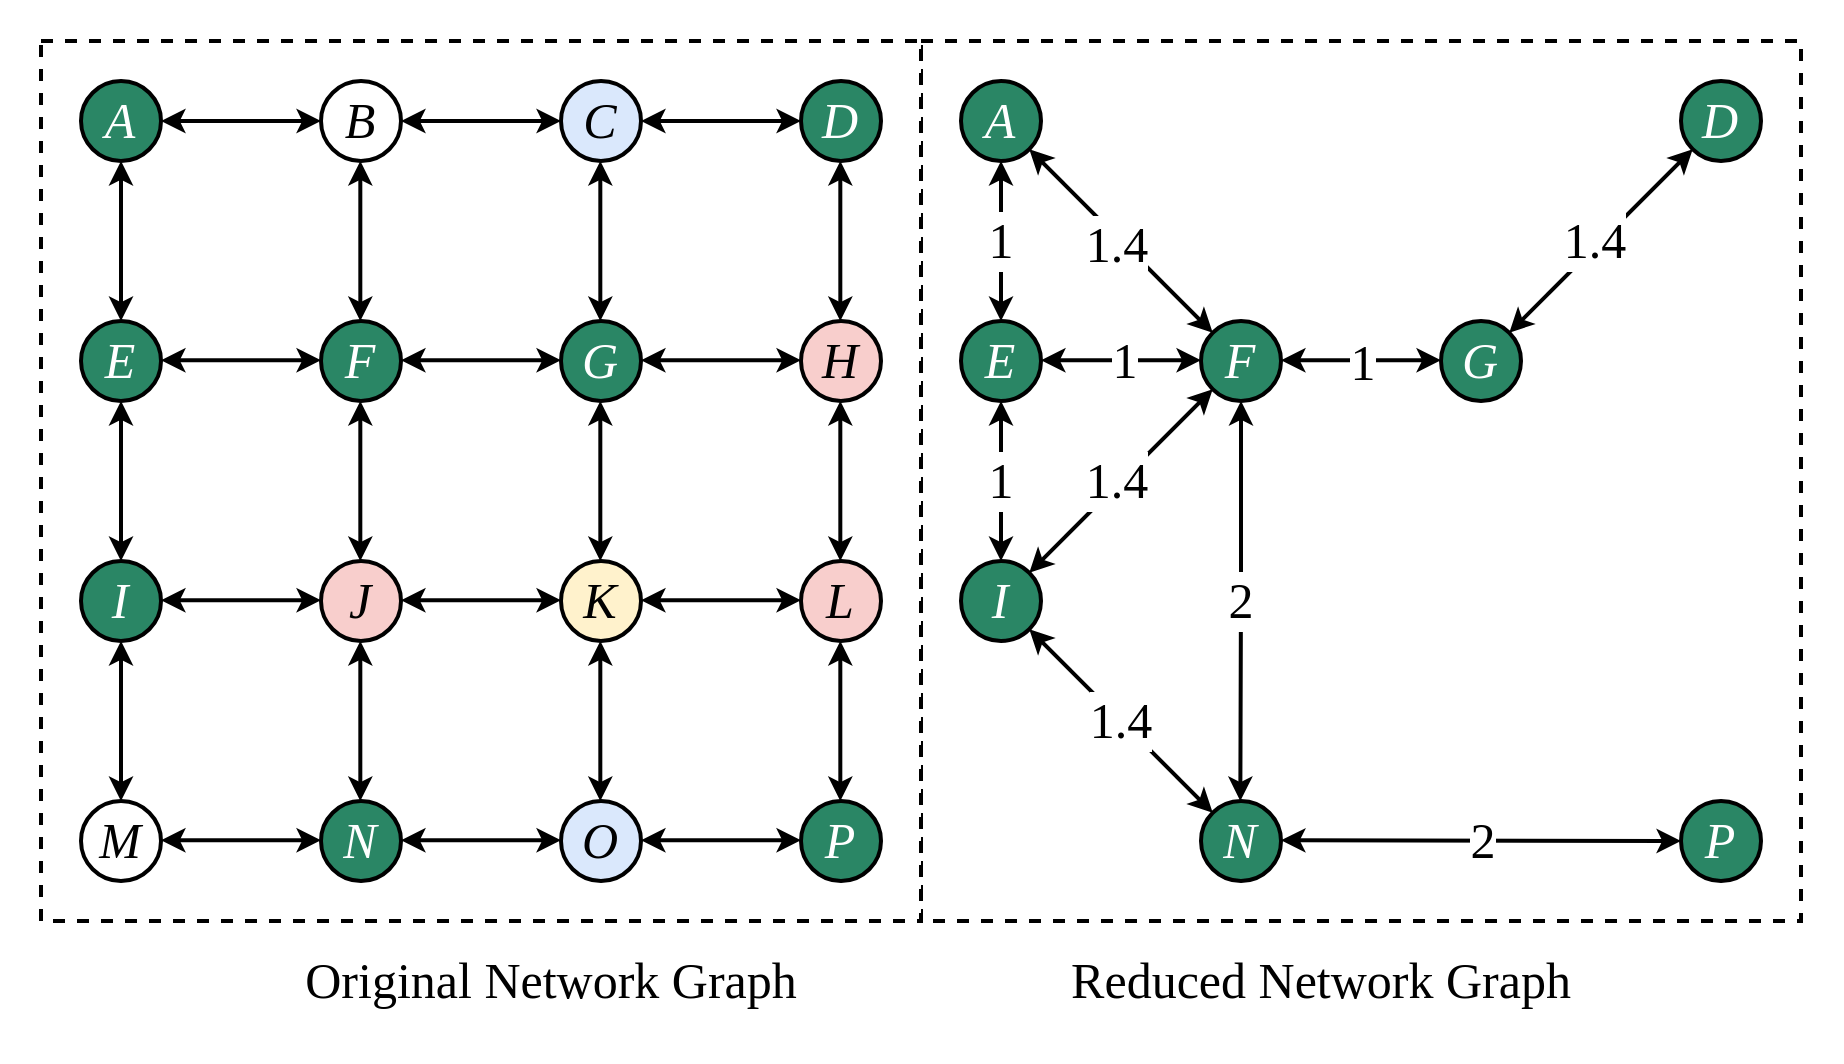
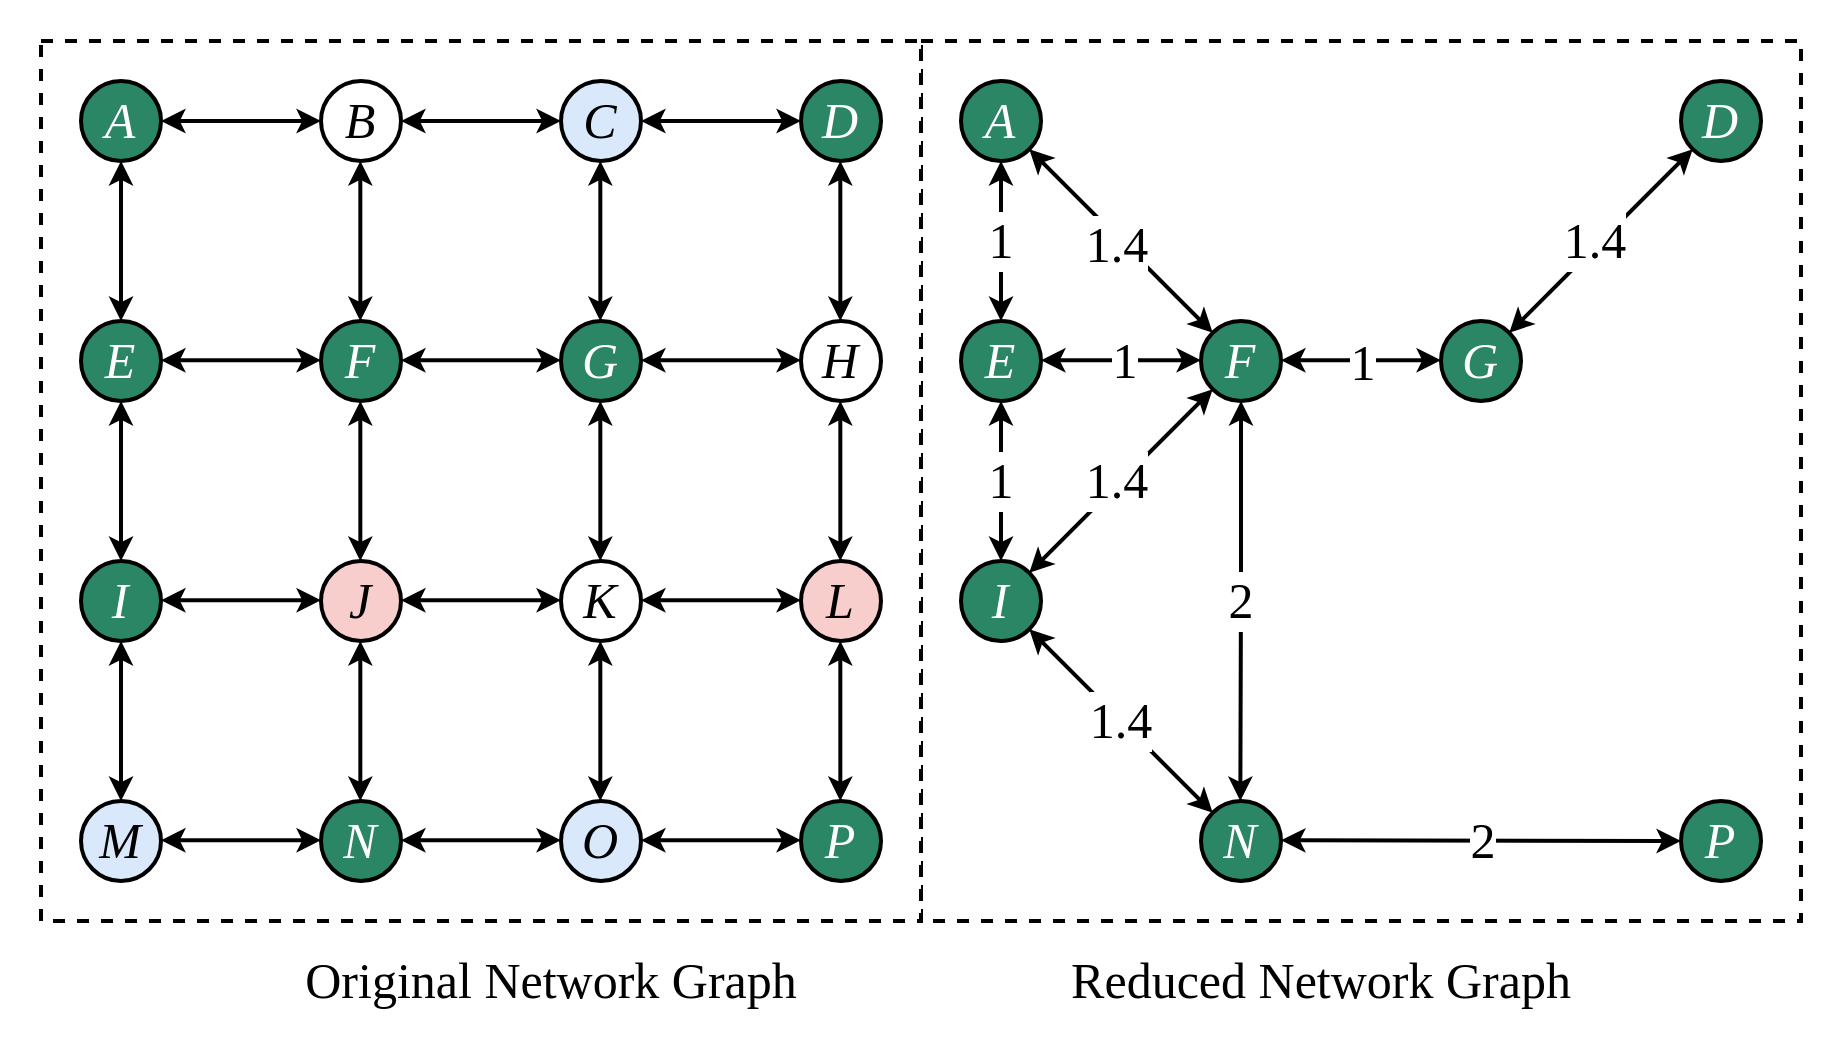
(841, 361) -> (841, 361)
(601, 601) -> (601, 601)
(121, 841) -> (121, 841)
